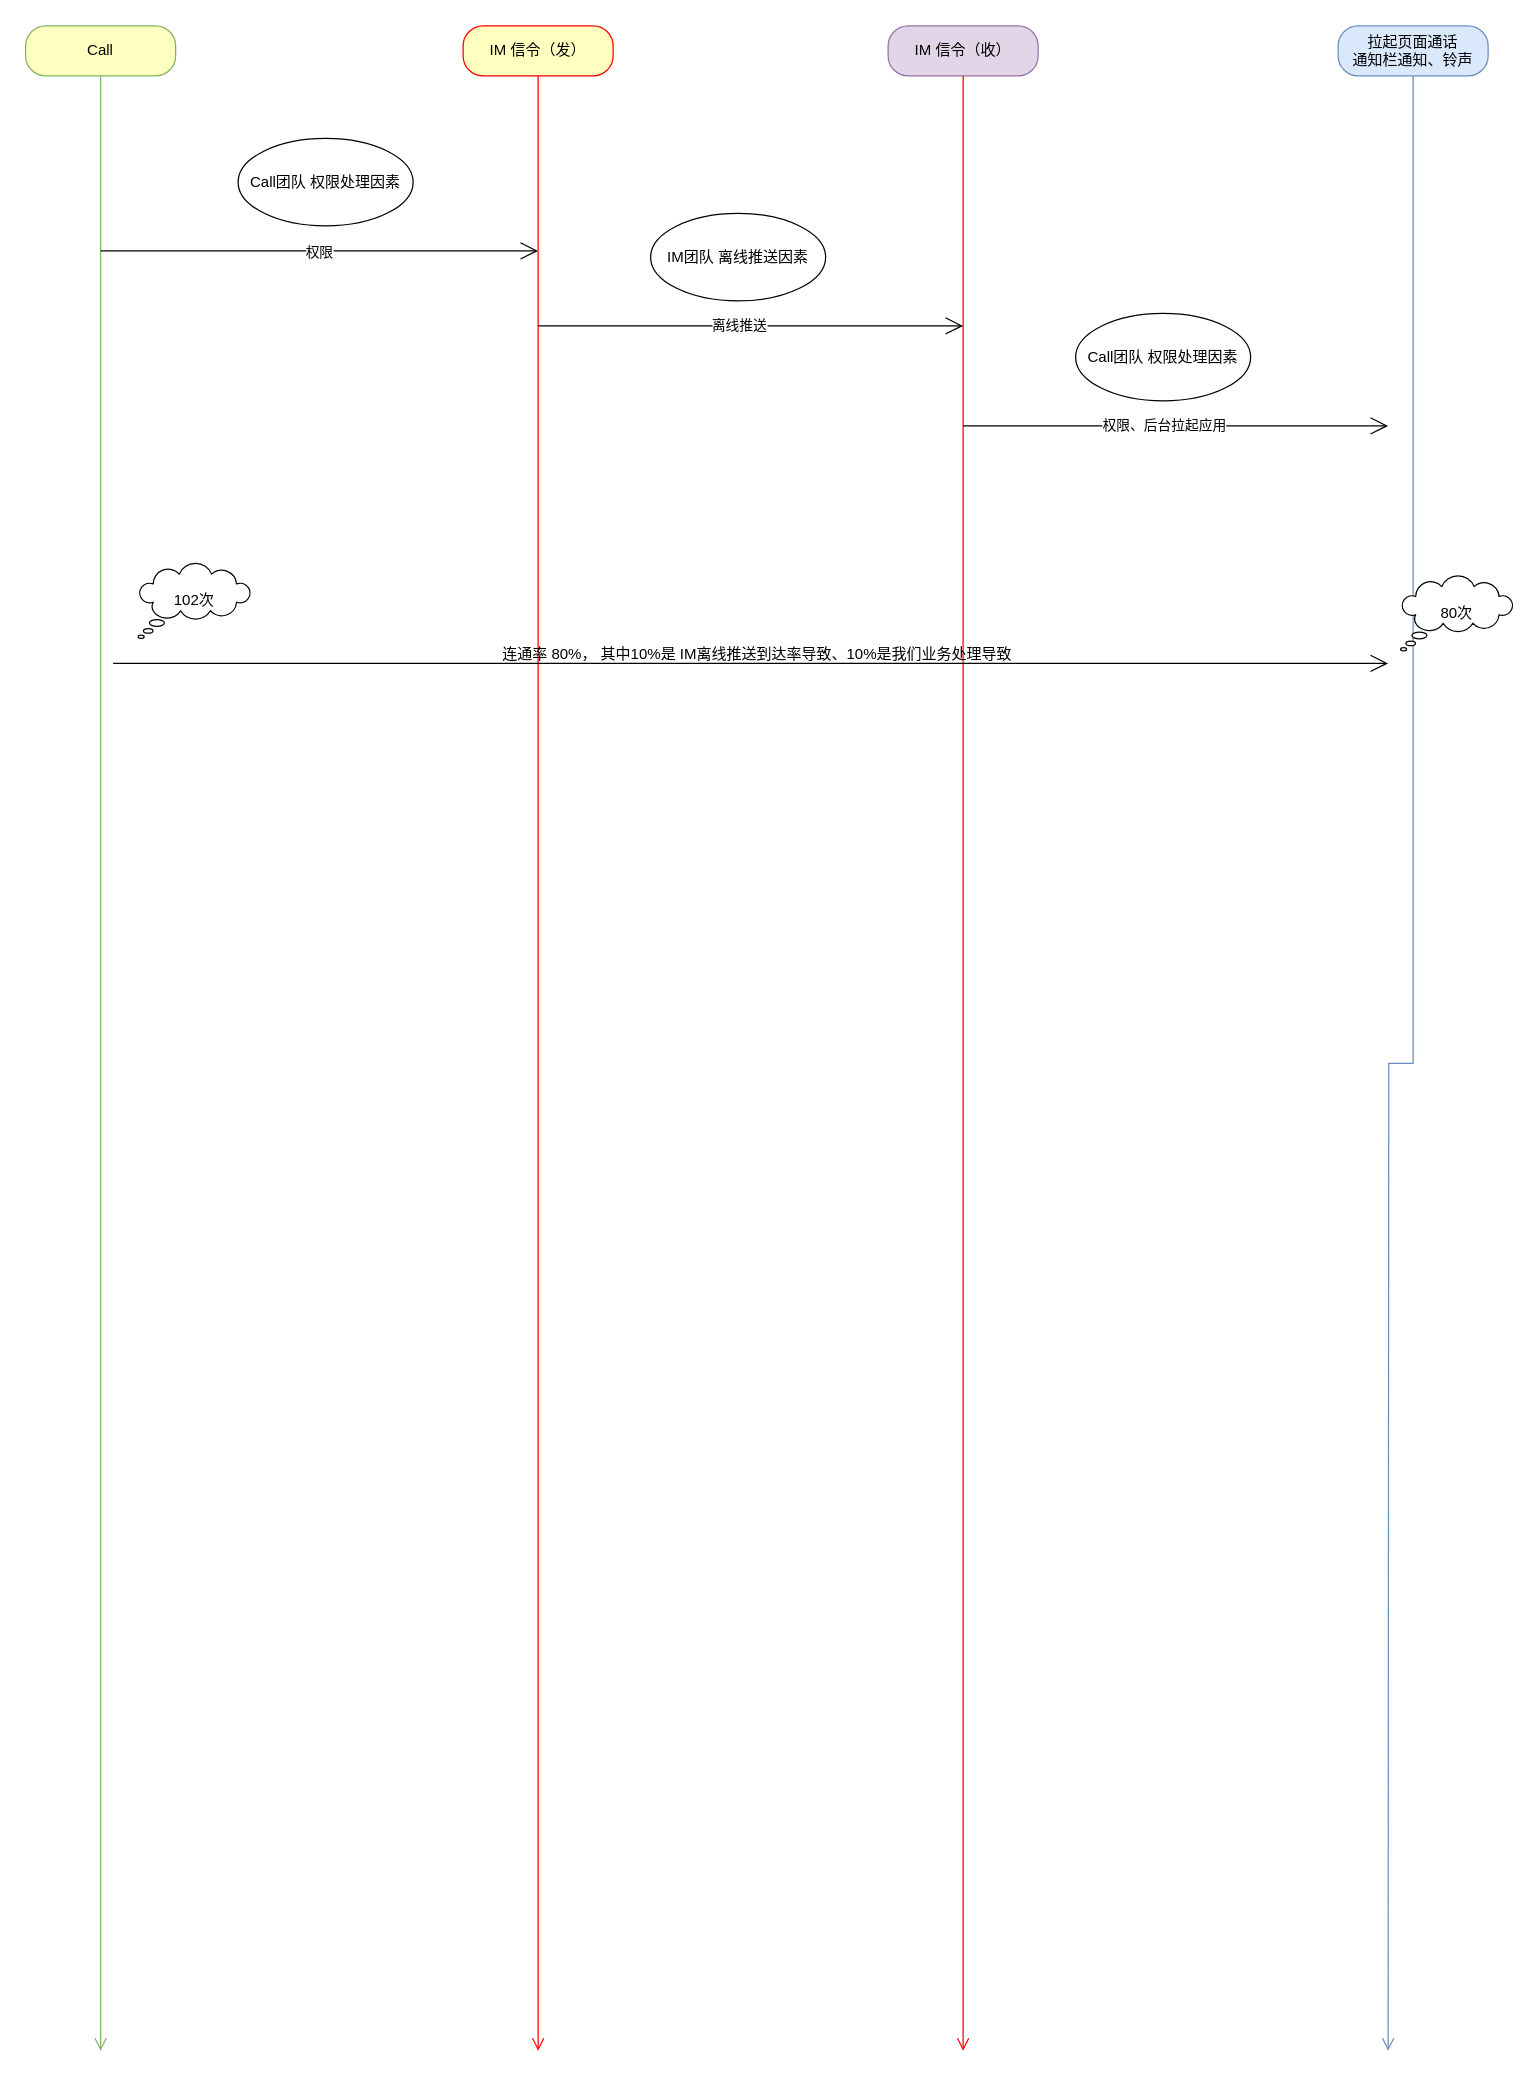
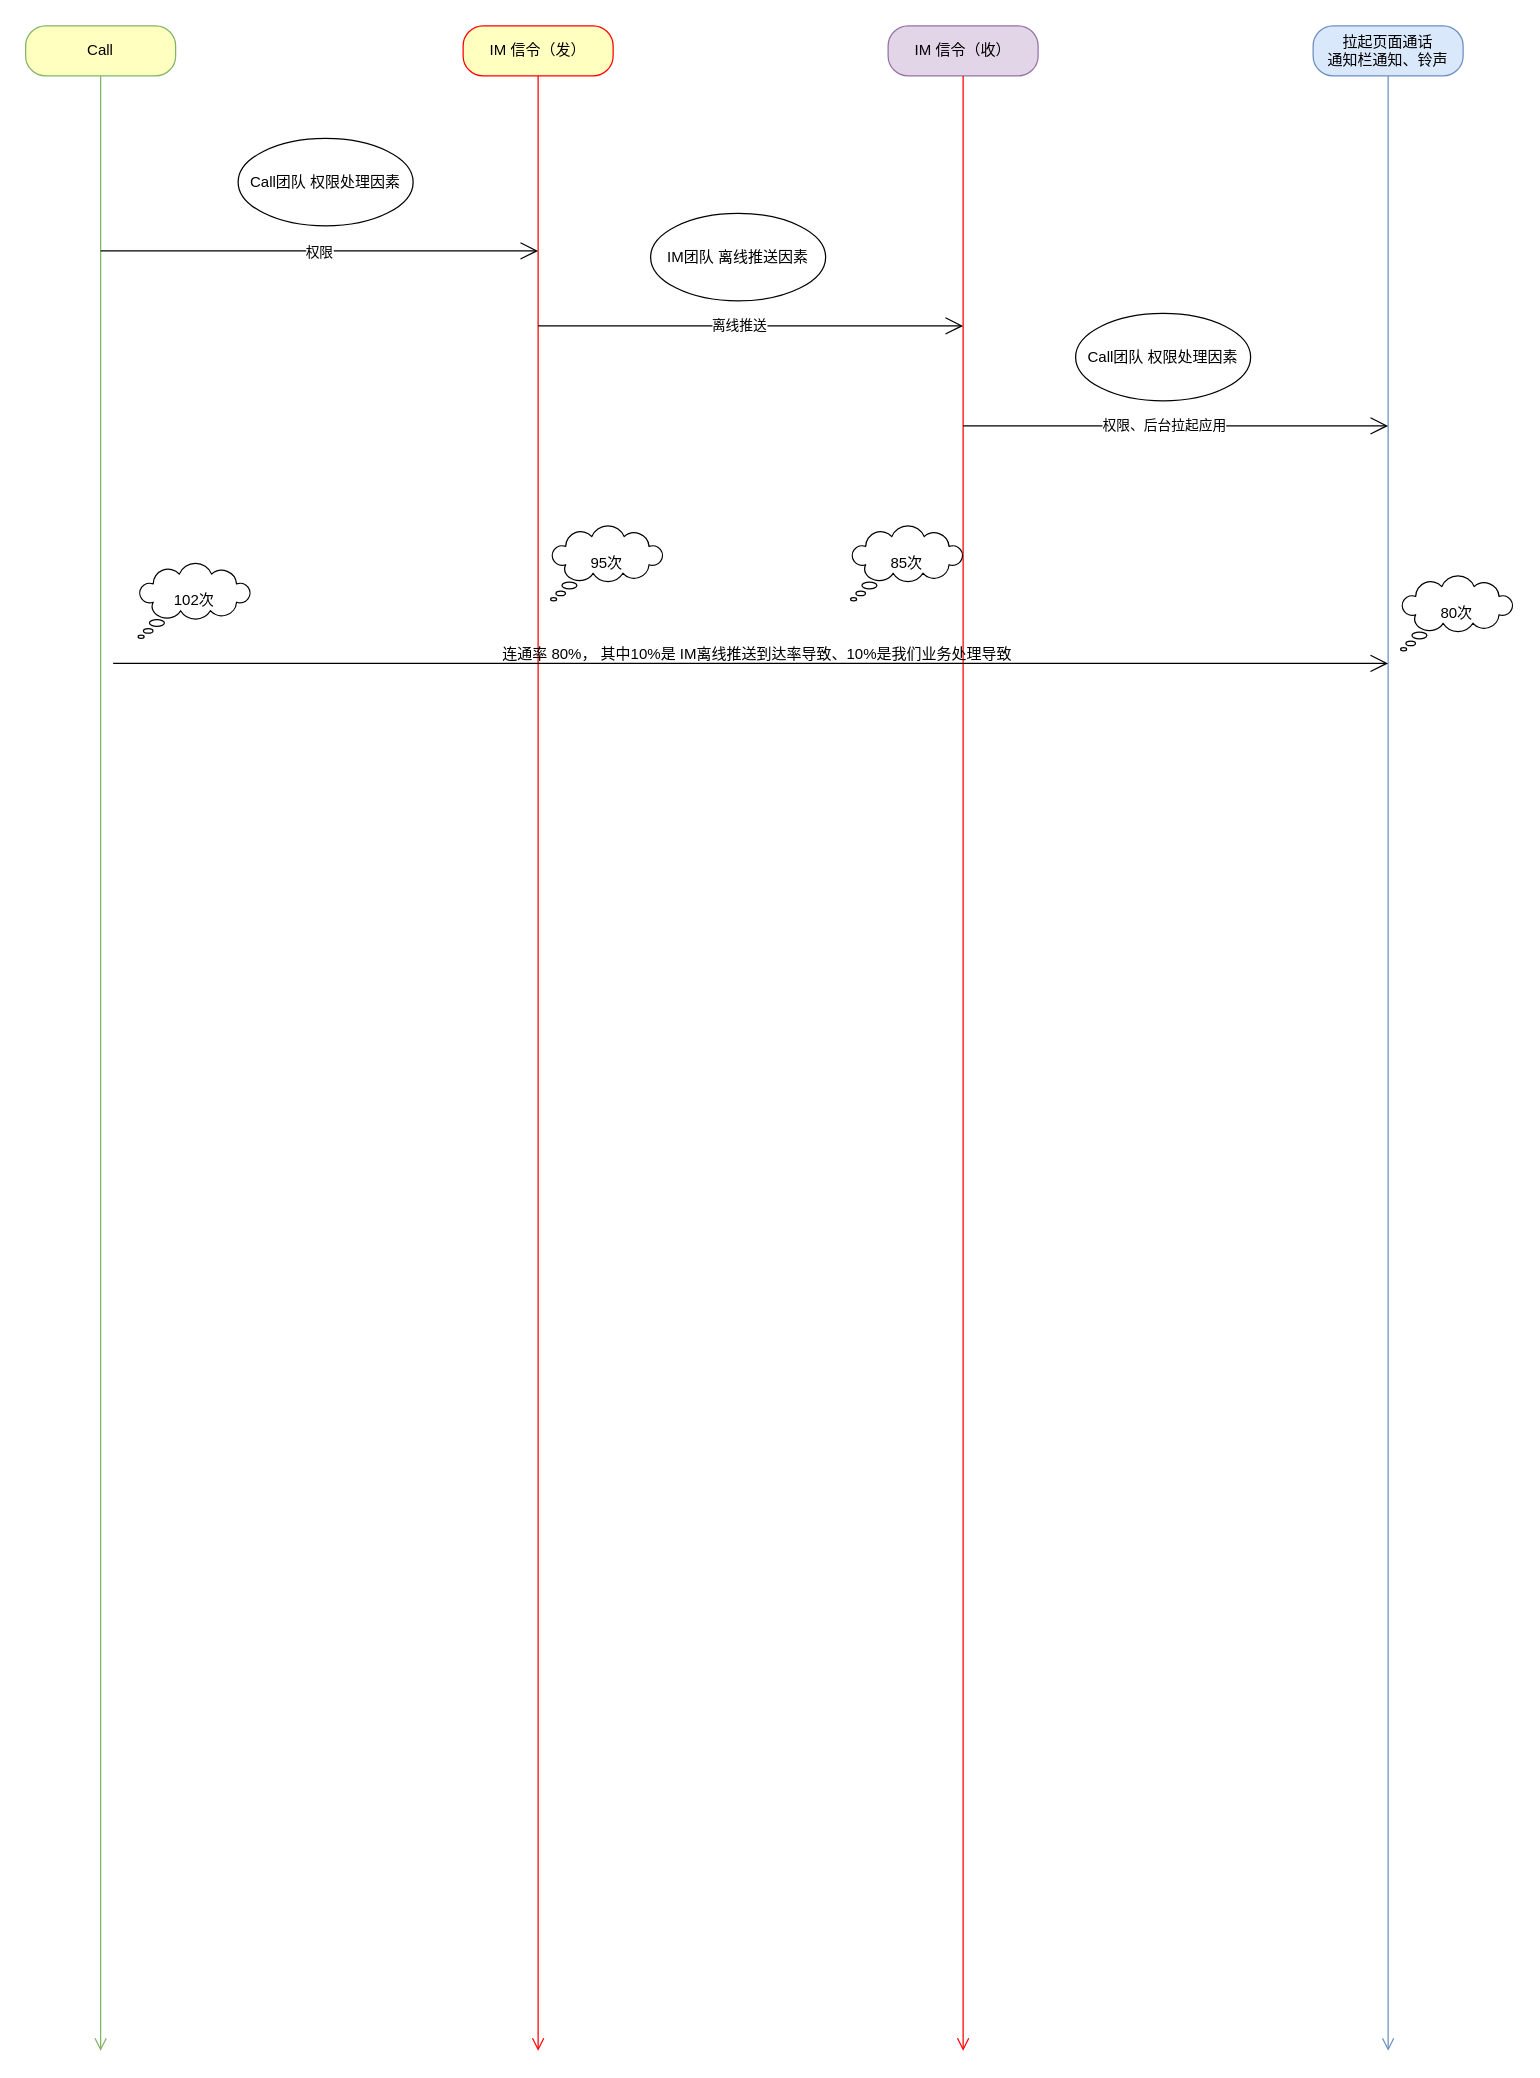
(1413, 51) -> (1388, 51)
none -> (607, 563)
none -> (907, 563)
